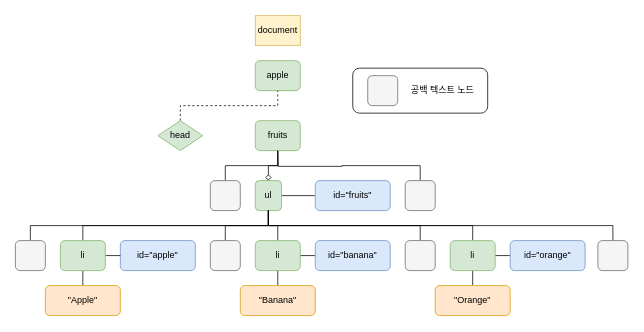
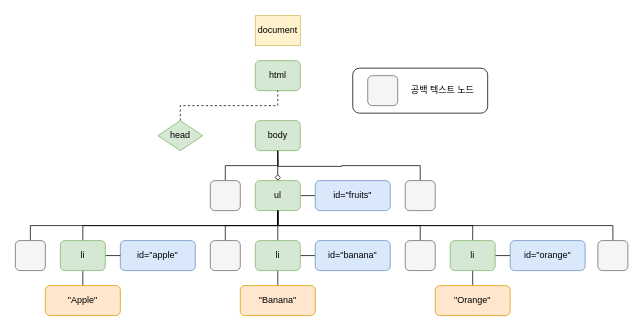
(278, 75) -> (278, 75)
(278, 135) -> (278, 135)
(269, 195) -> (278, 195)
